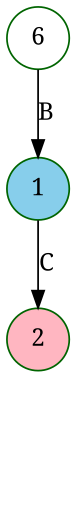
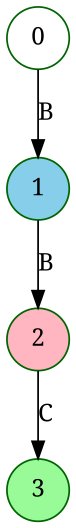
(38, 38) -> (38, 38)
(47, 264) -> (47, 264)
none -> (38, 490)
